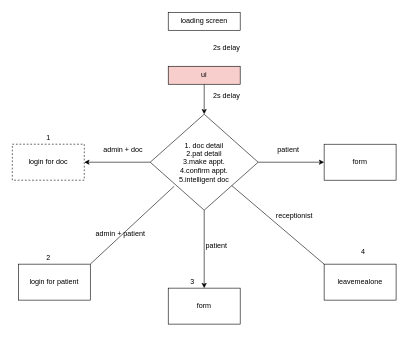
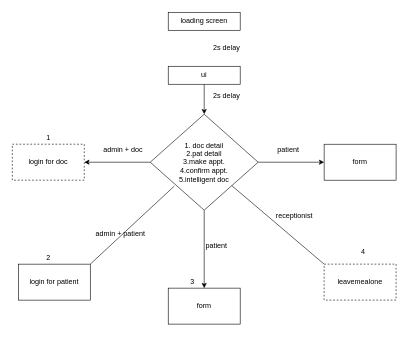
(204, 75) -> (204, 75)
(360, 282) -> (360, 282)
